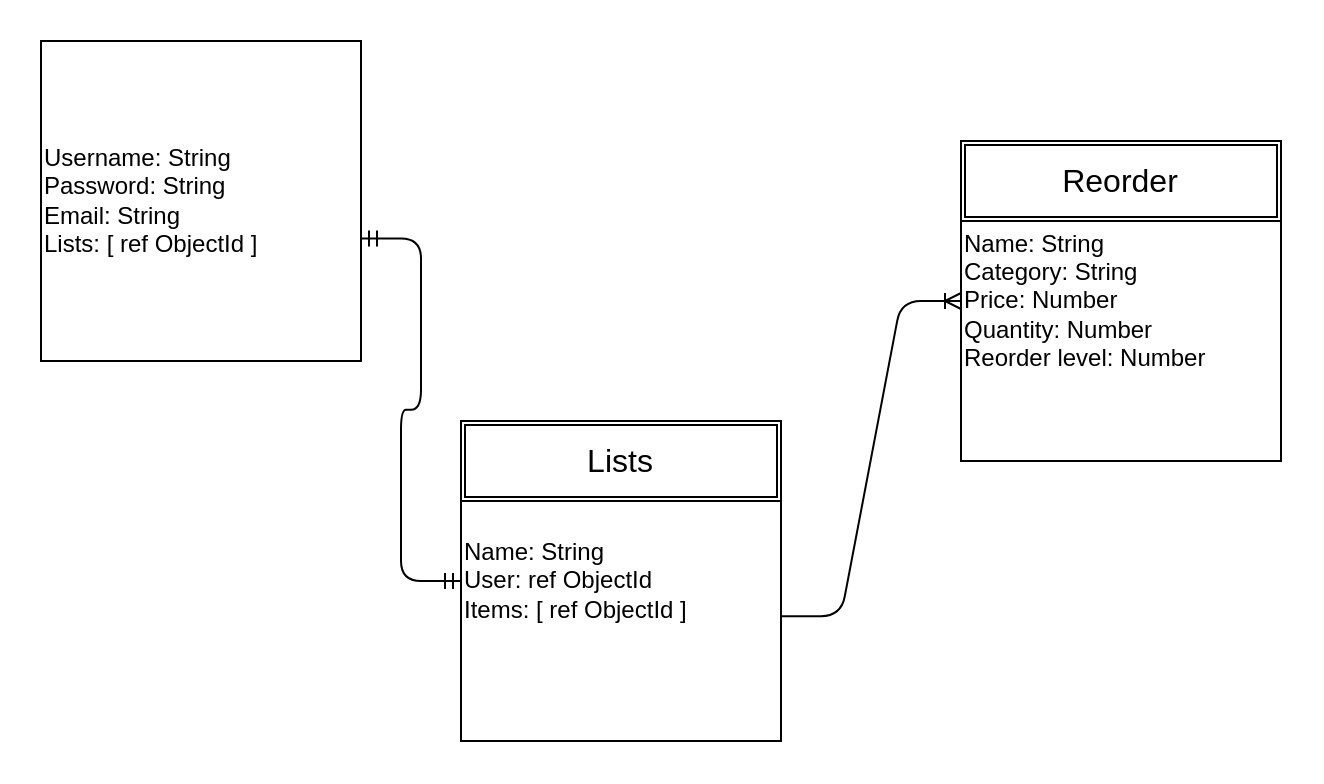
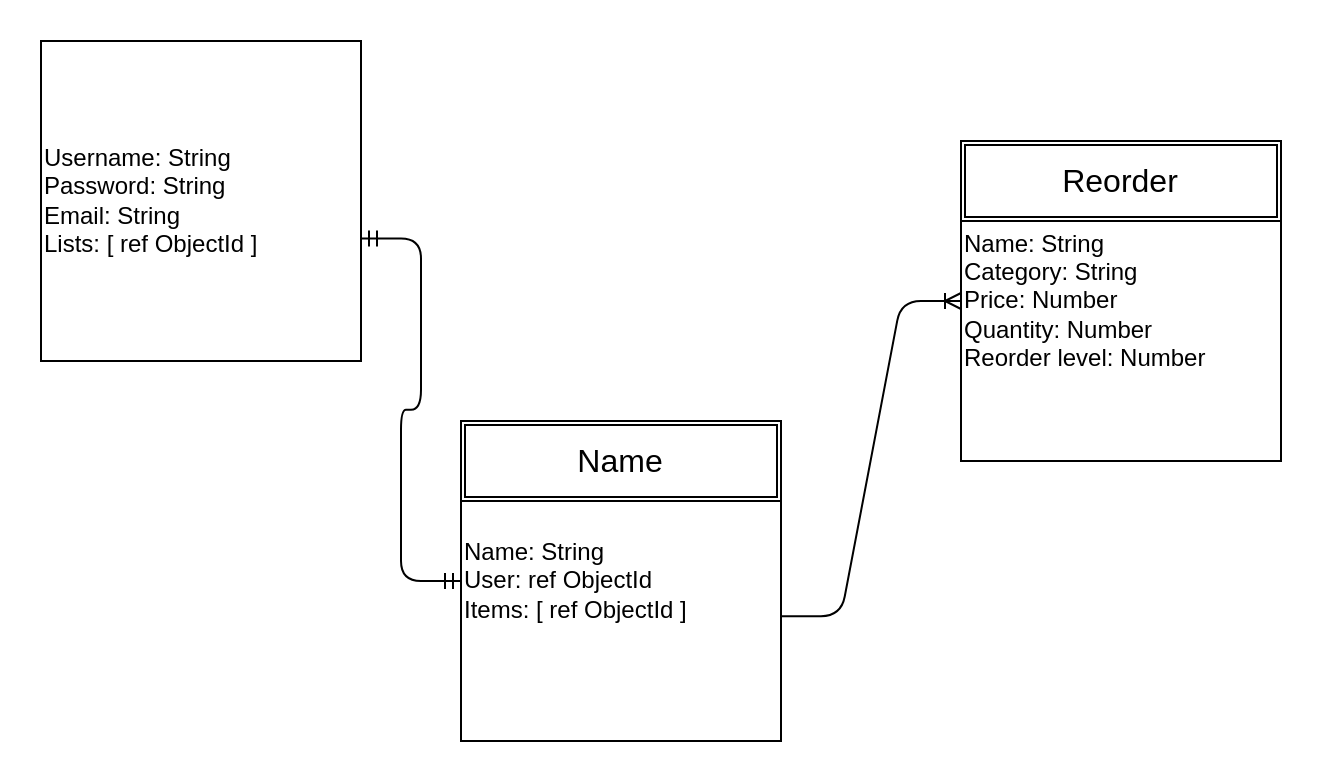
(621, 461) -> (621, 461)
